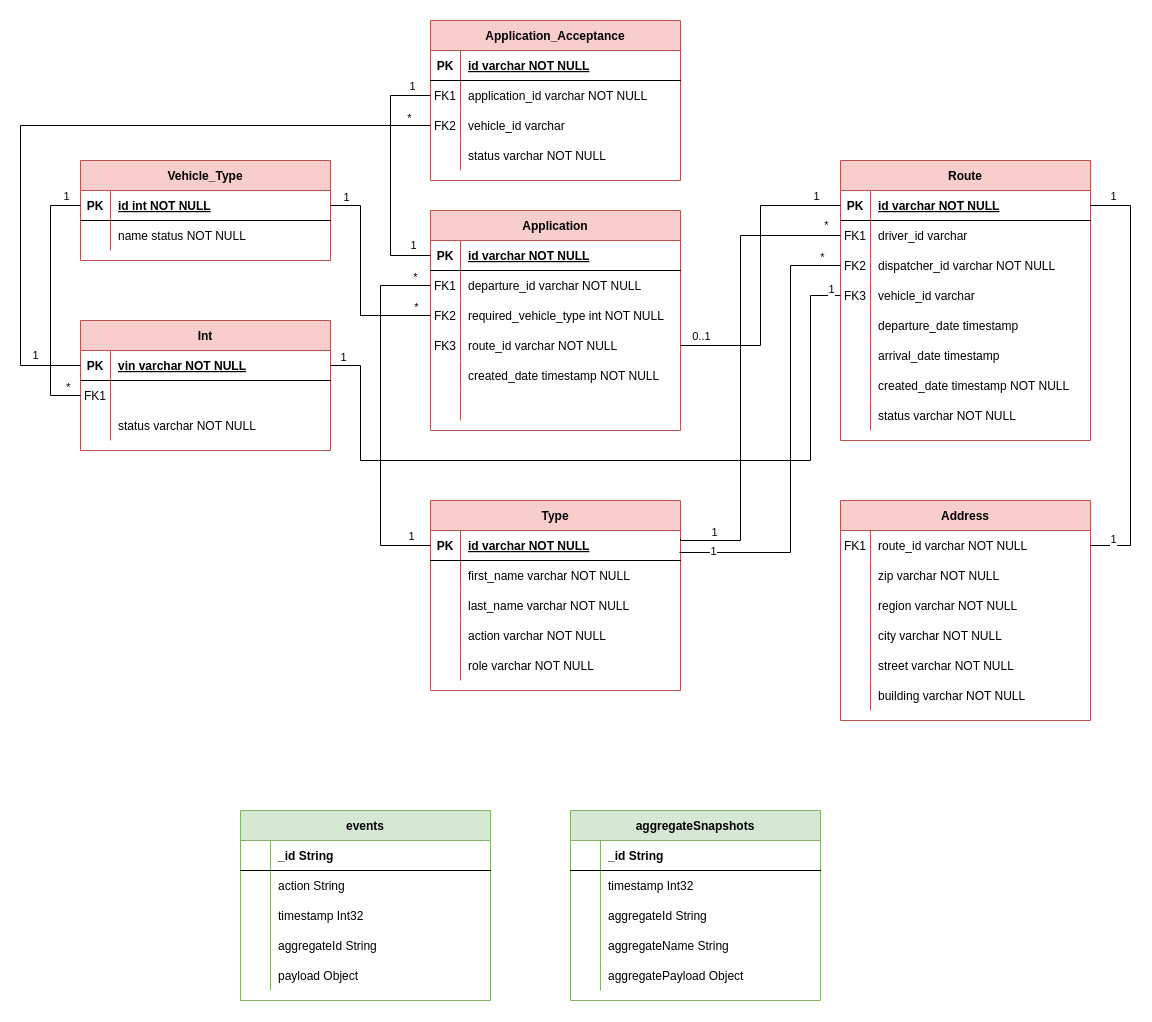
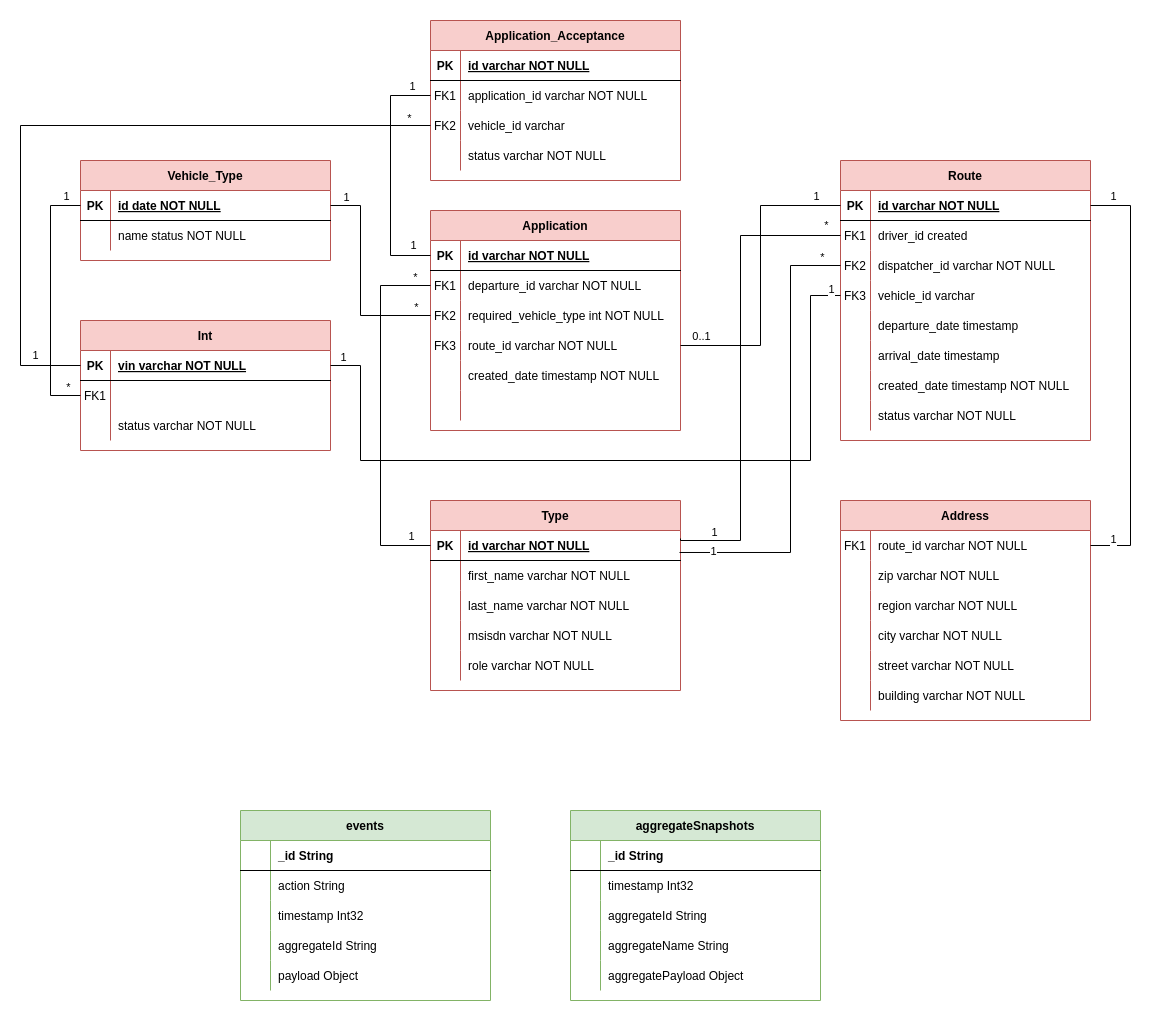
(161, 206) -> (166, 206)
(930, 236) -> (930, 236)
(539, 636) -> (539, 636)
